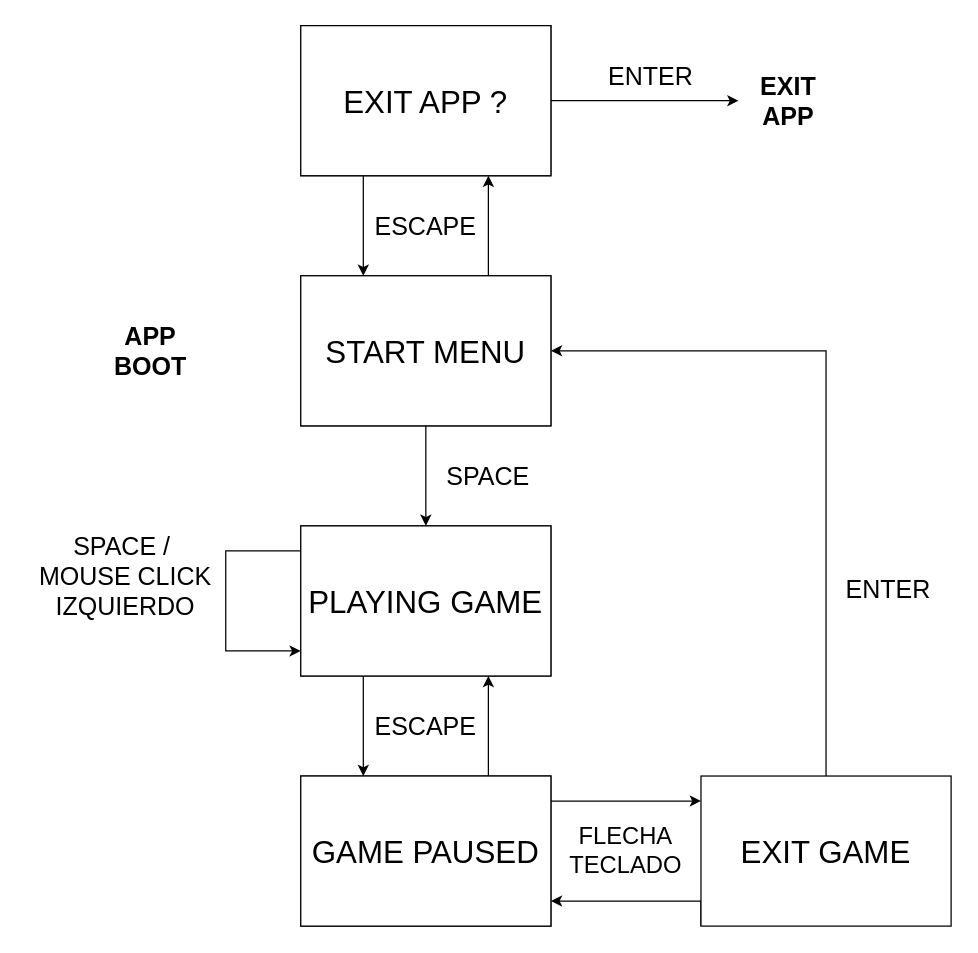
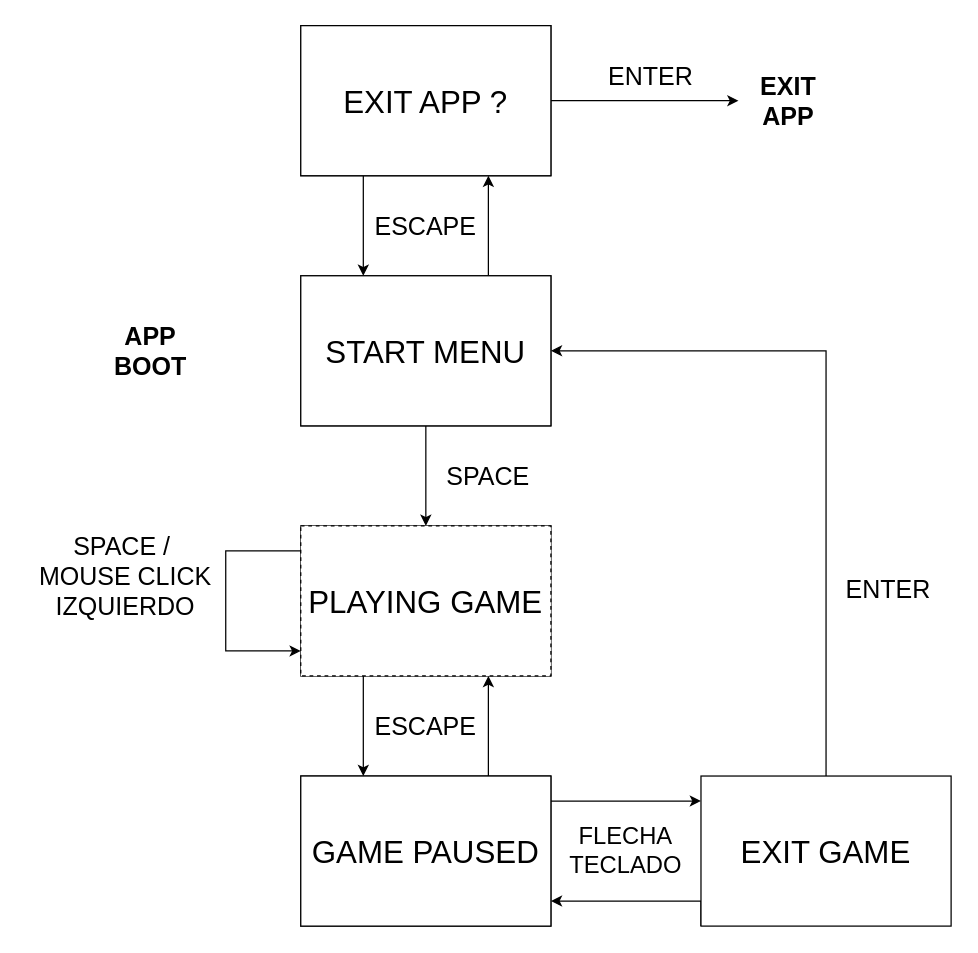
(426, 601) -> (426, 601)
